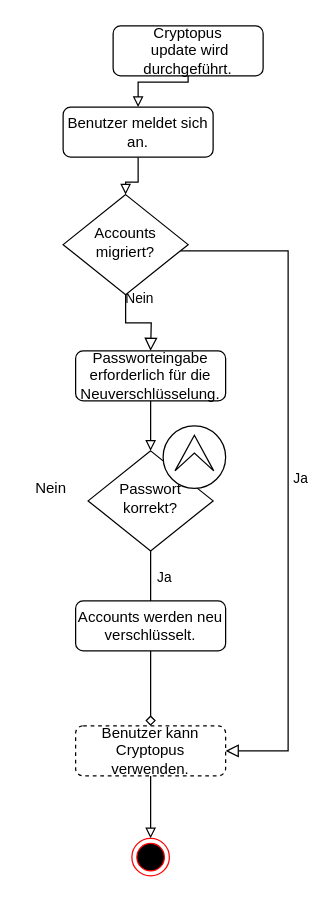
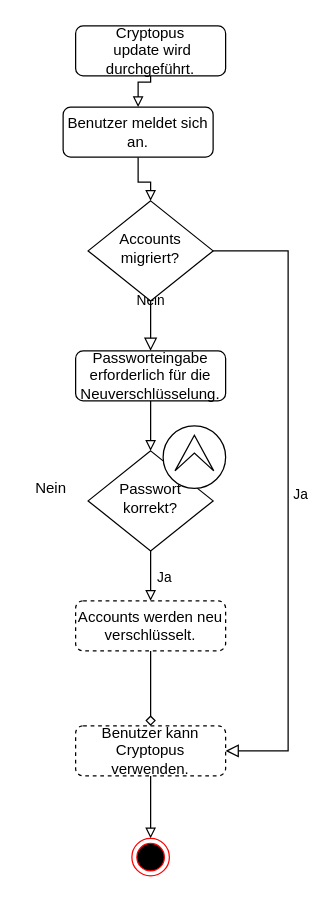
(188, 51) -> (151, 51)
(126, 244) -> (151, 251)
(151, 594) -> (151, 589)
(151, 626) -> (151, 626)
